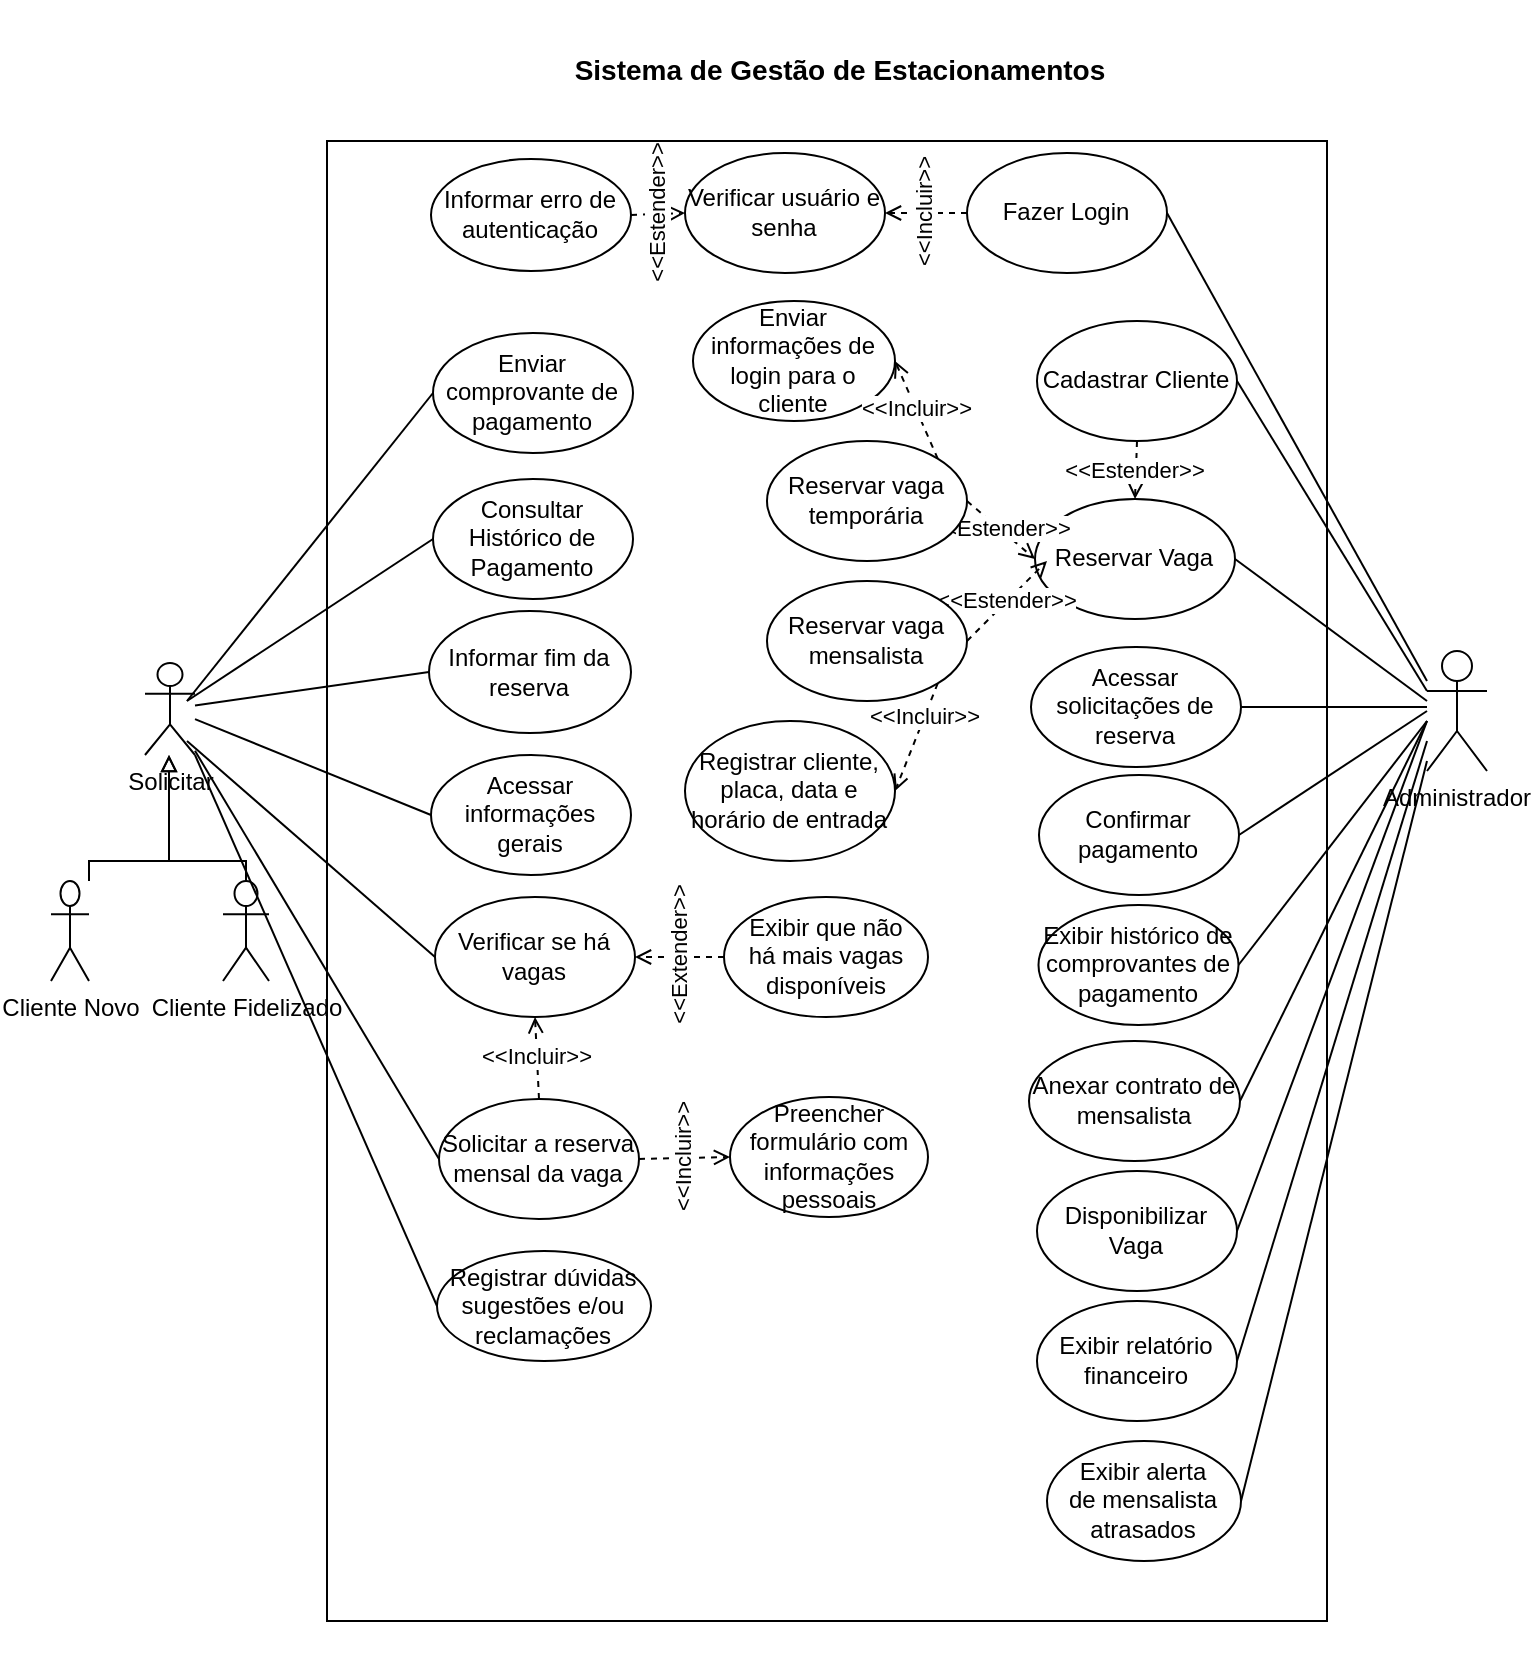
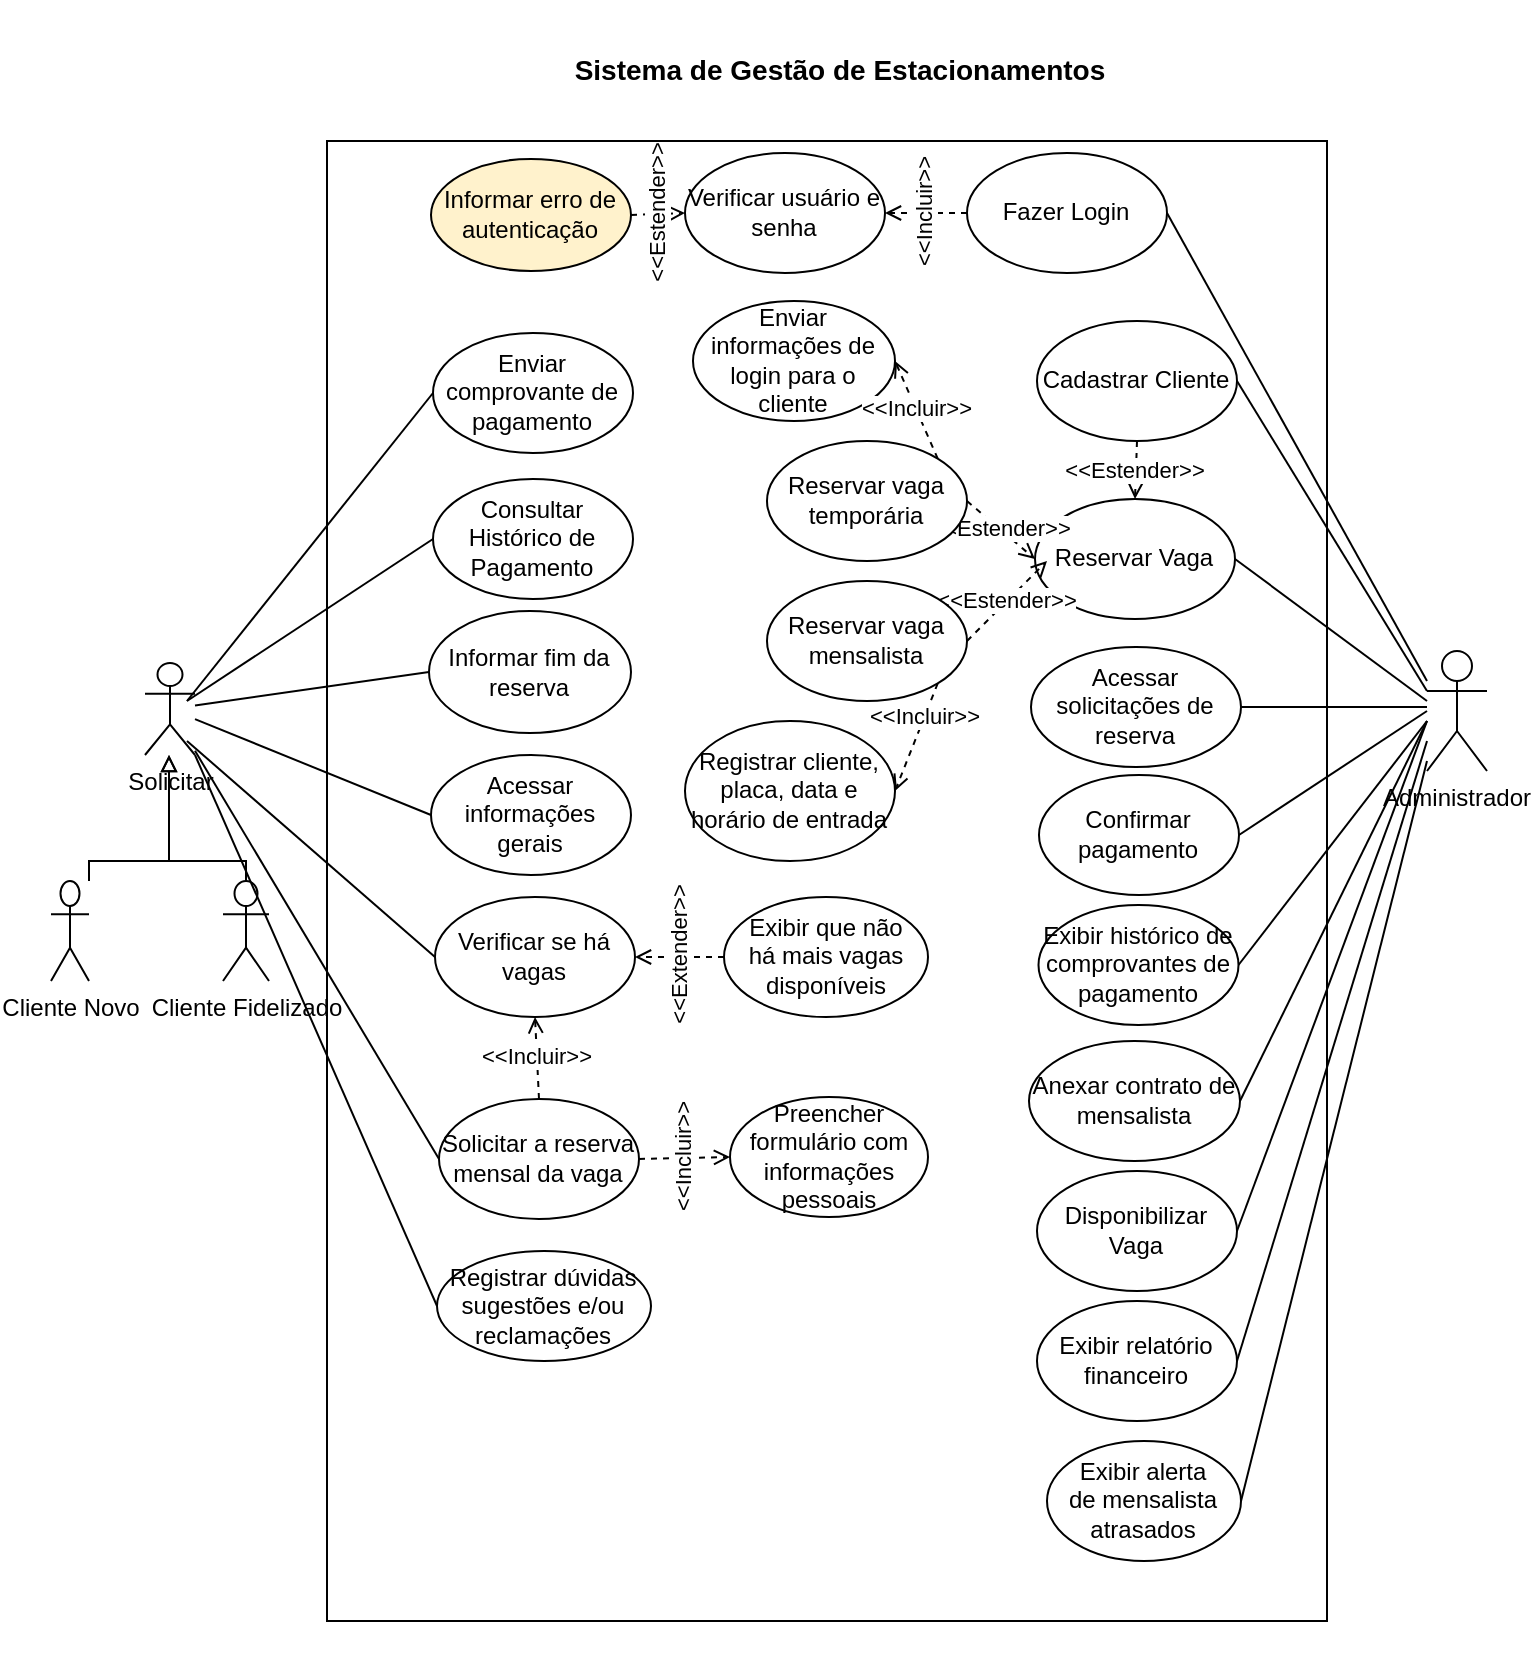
(531, 215) -> (531, 215)
